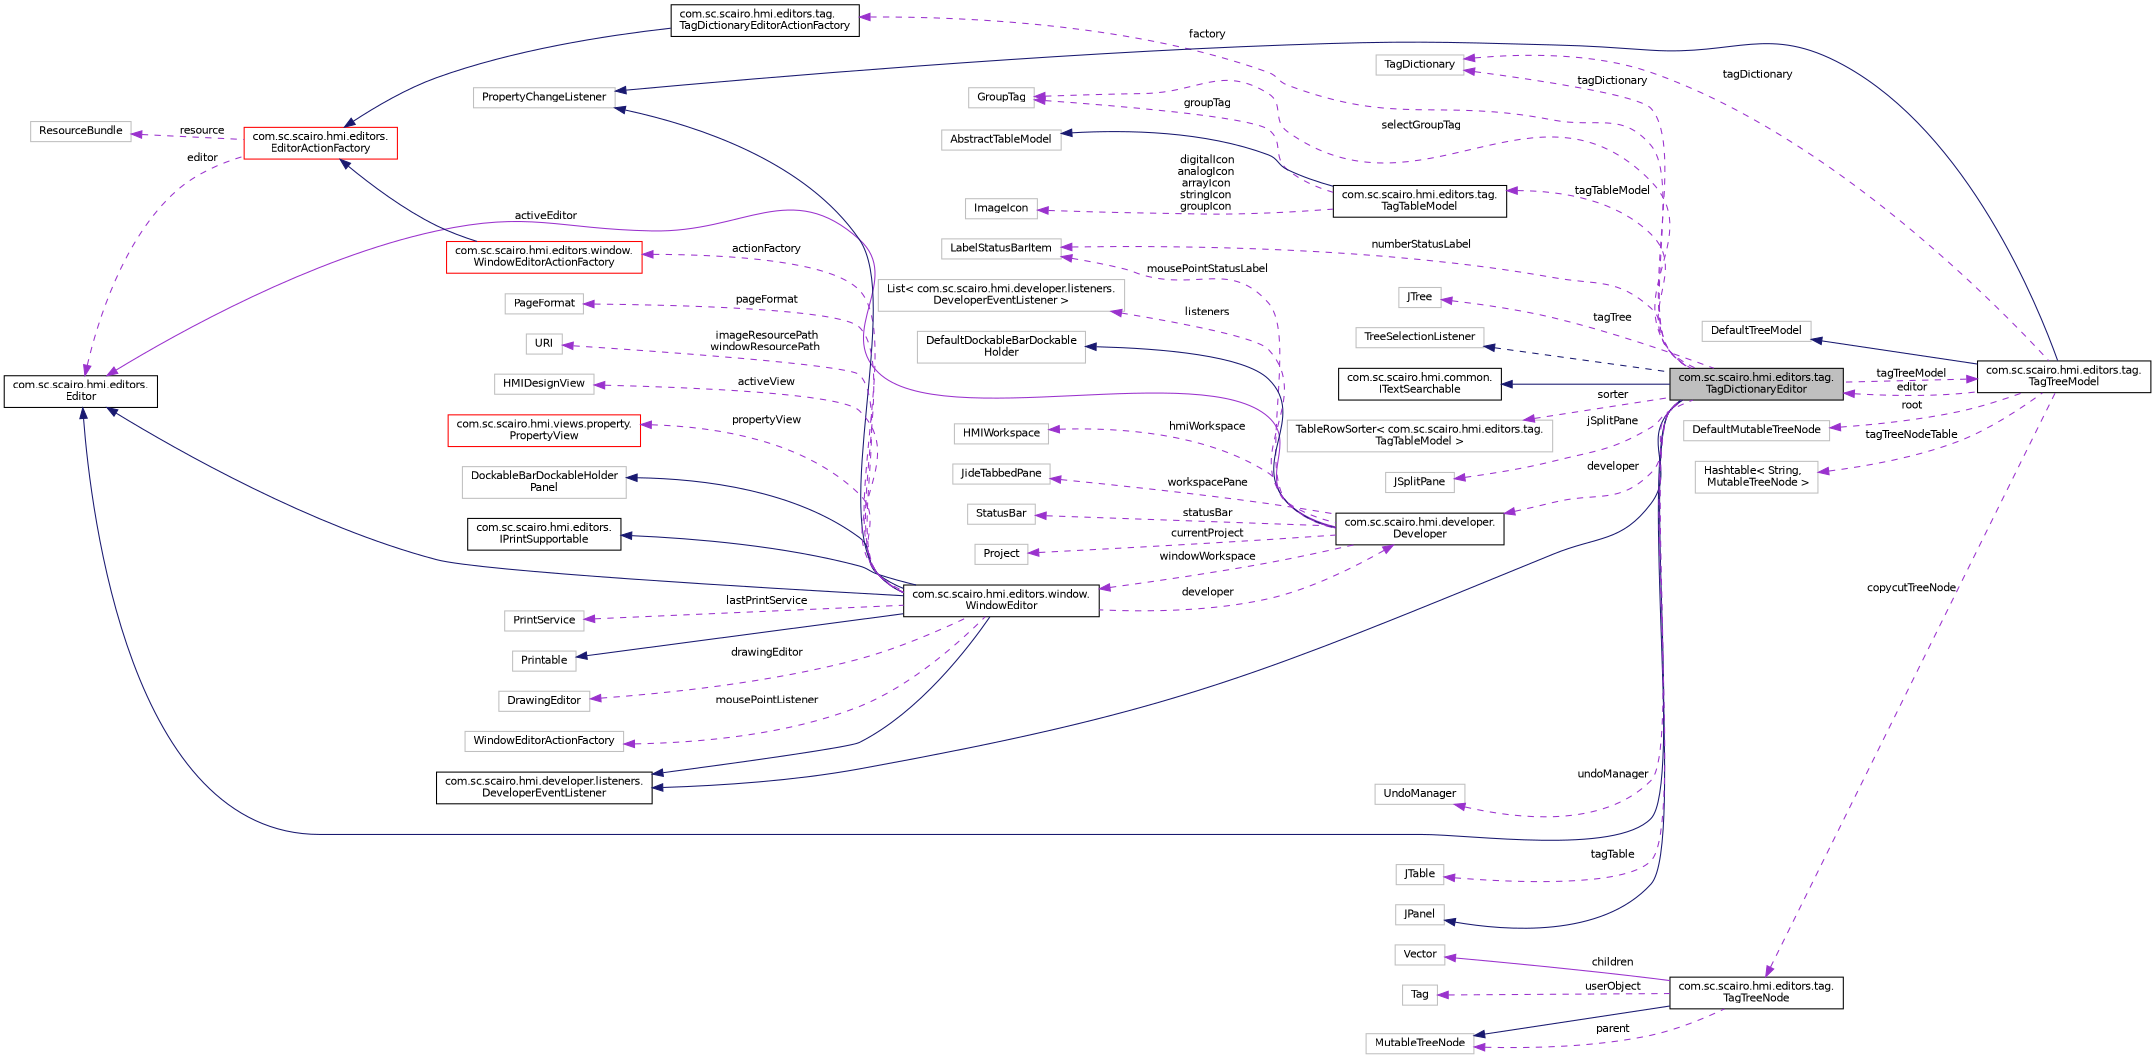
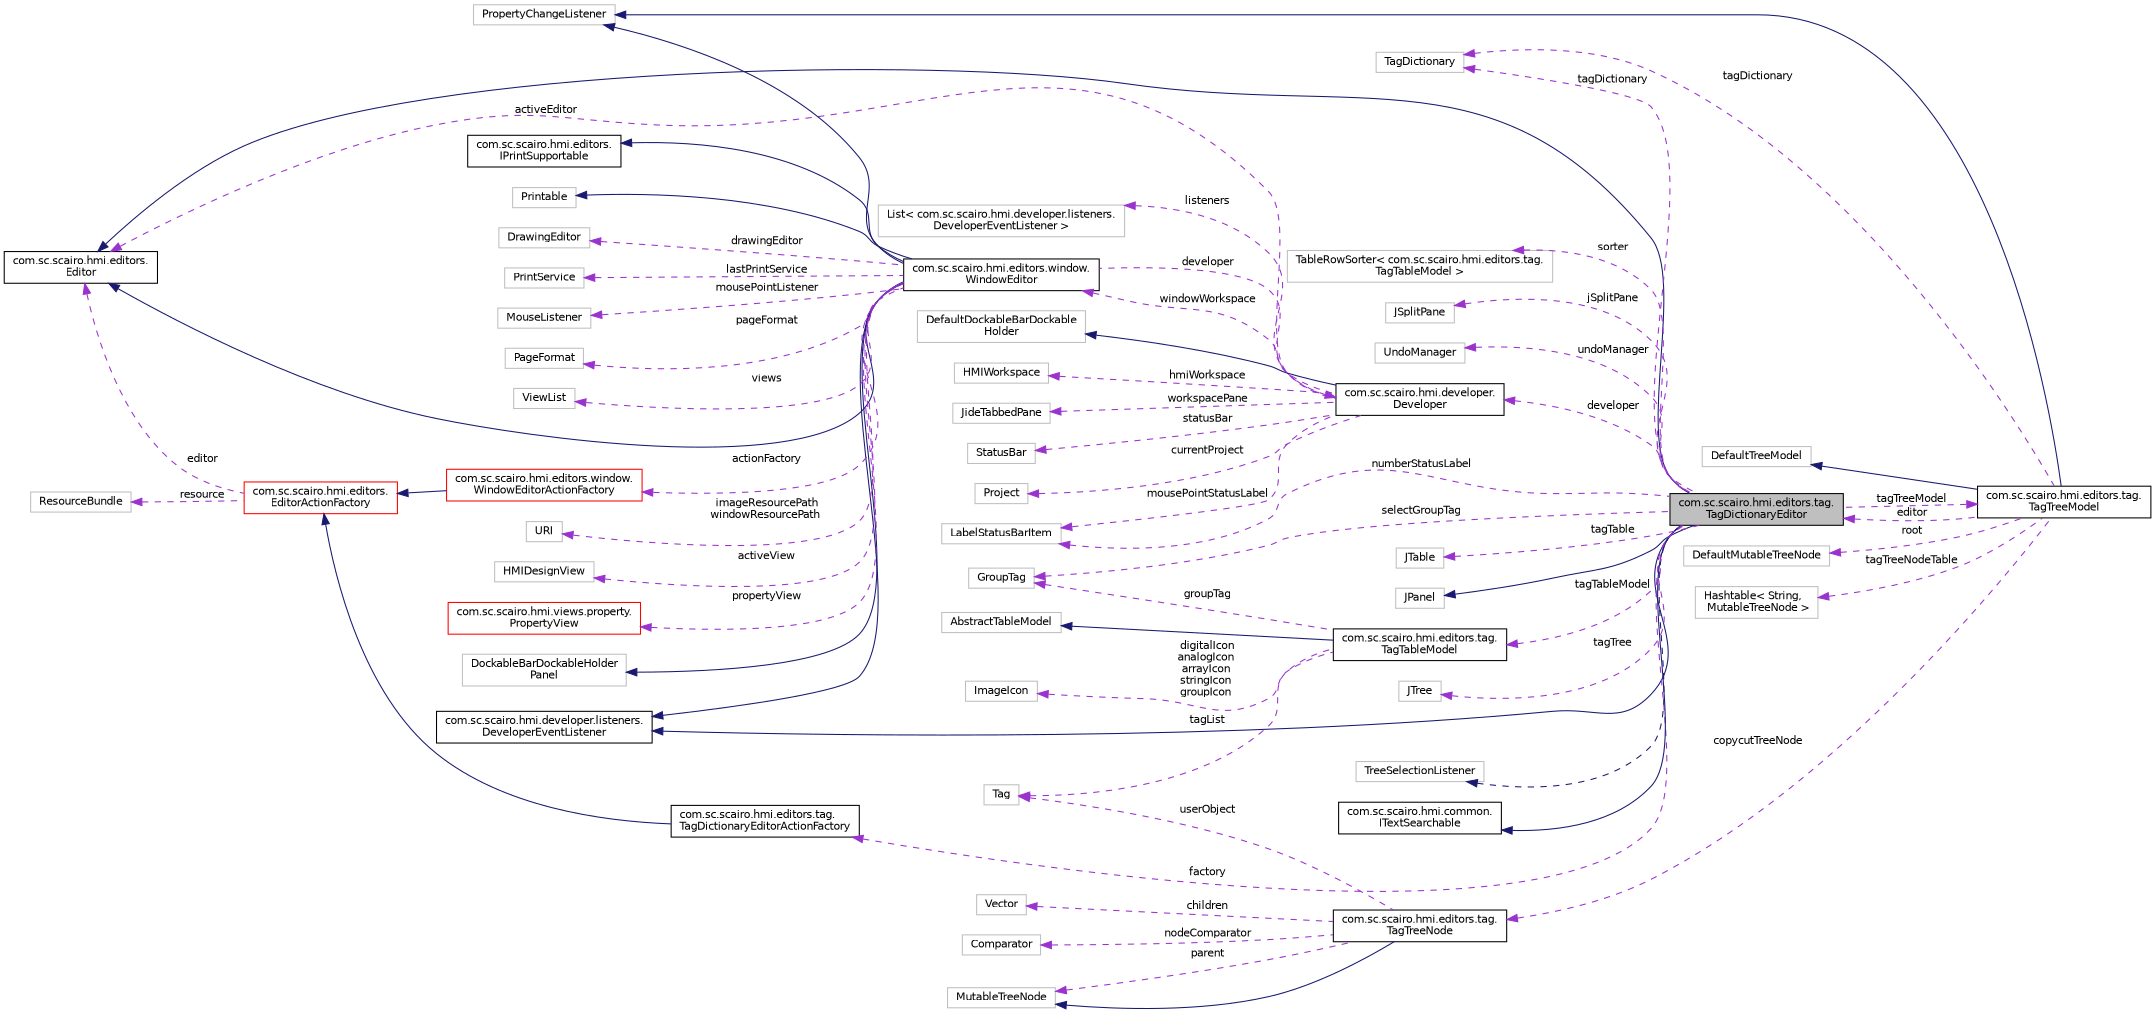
(819, 215) -> (782, 120)
none -> (544, 398)
(544, 741) -> (544, 318)
none -> (1209, 764)
none -> (1001, 945)
(1563, 968) -> (1185, 914)
